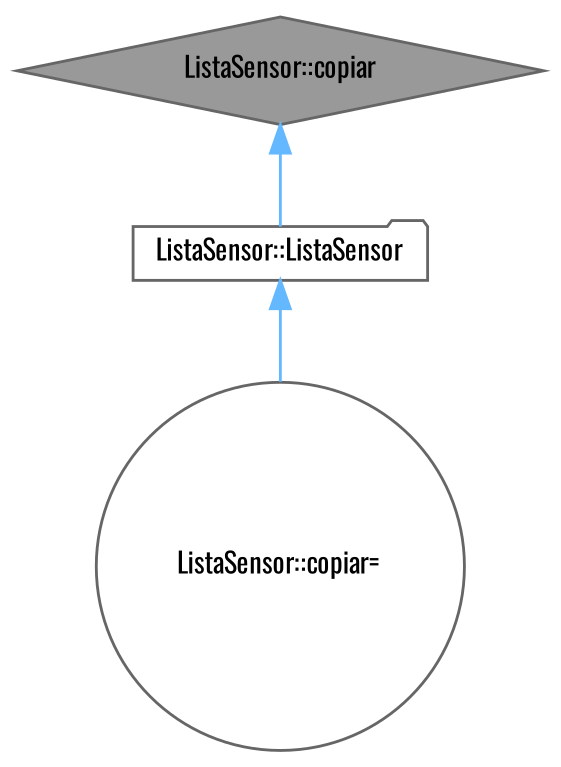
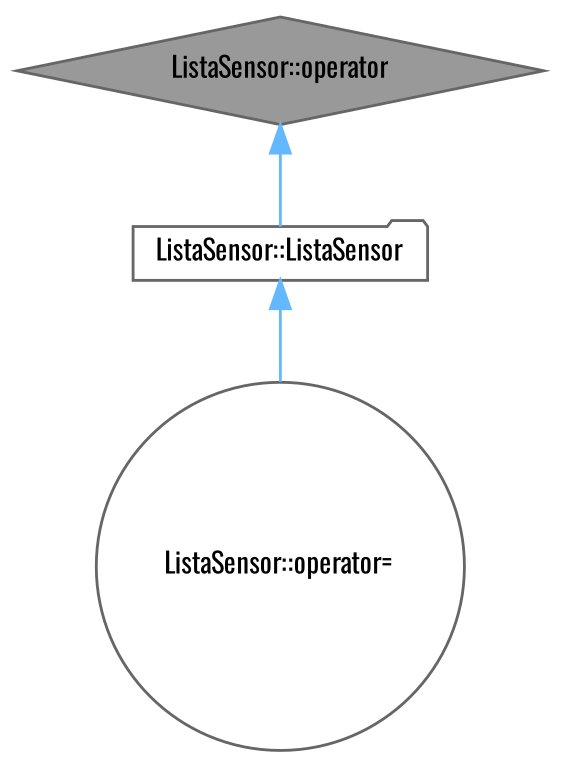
(280, 71) -> (280, 71)
(280, 566) -> (280, 566)
